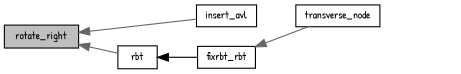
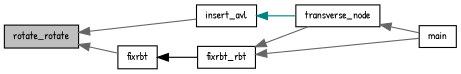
none -> (282, 16)
(41, 37) -> (41, 37)
none -> (438, 37)
(138, 57) -> (138, 57)
